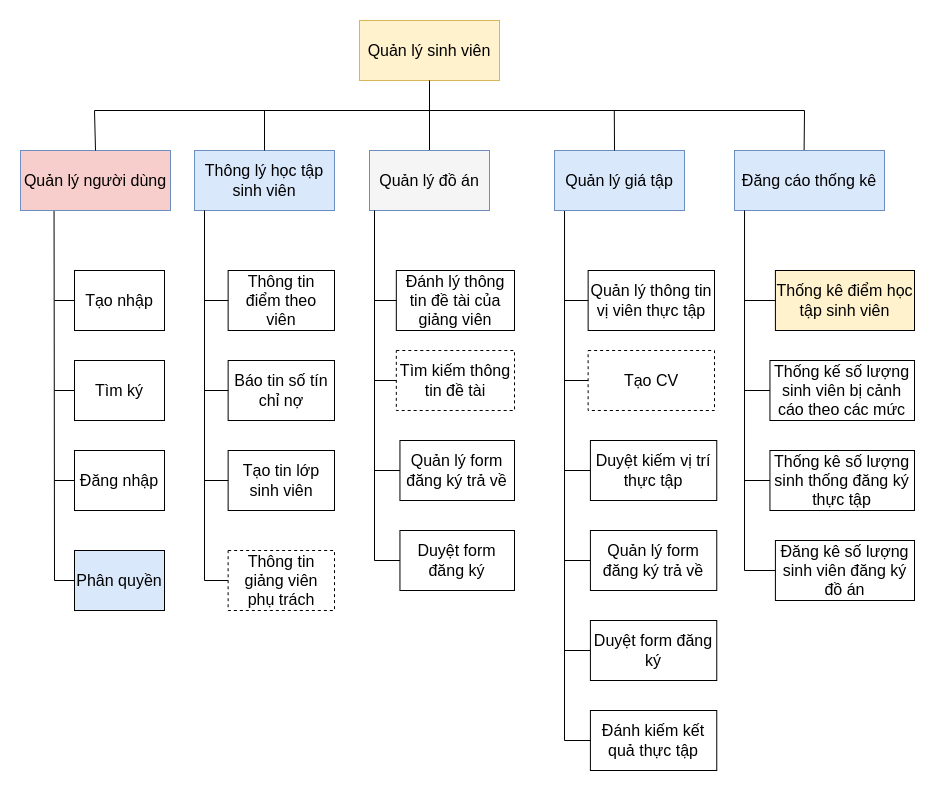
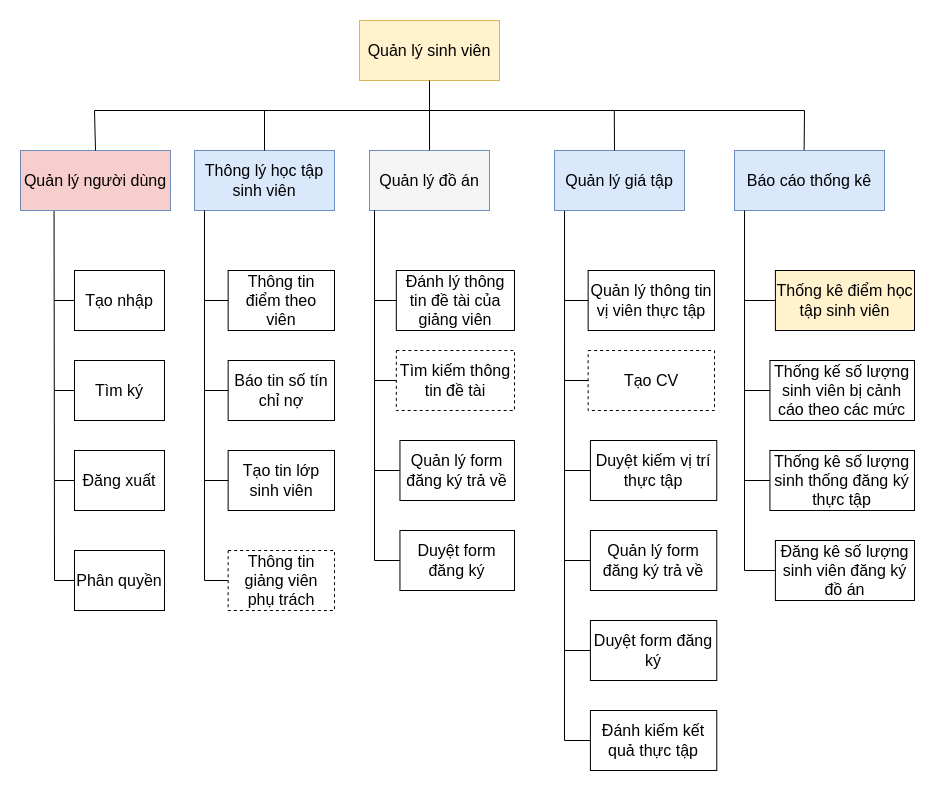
(810, 181) -> (810, 181)
(120, 481) -> (120, 481)
(120, 581) -> (120, 581)
